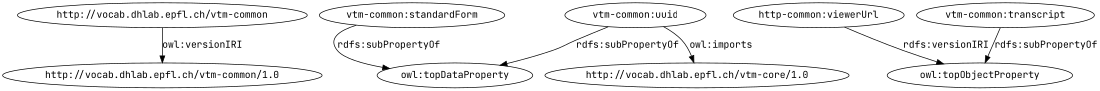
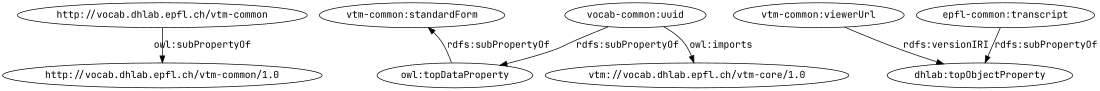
(635, 15) -> (635, 15)
(819, 15) -> (819, 15)
(1005, 15) -> (1005, 15)
(202, 45) -> (202, 45)
(341, 54) -> (444, 46)
(697, 75) -> (697, 75)
(980, 75) -> (980, 75)
